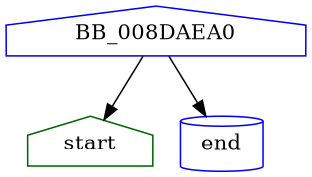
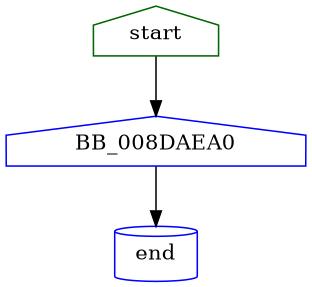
(128, 81) -> (156, 78)
